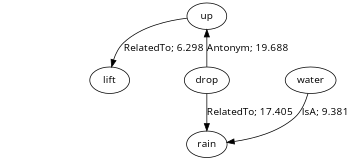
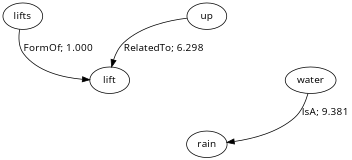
none -> (23, 16)
(207, 80) -> none
